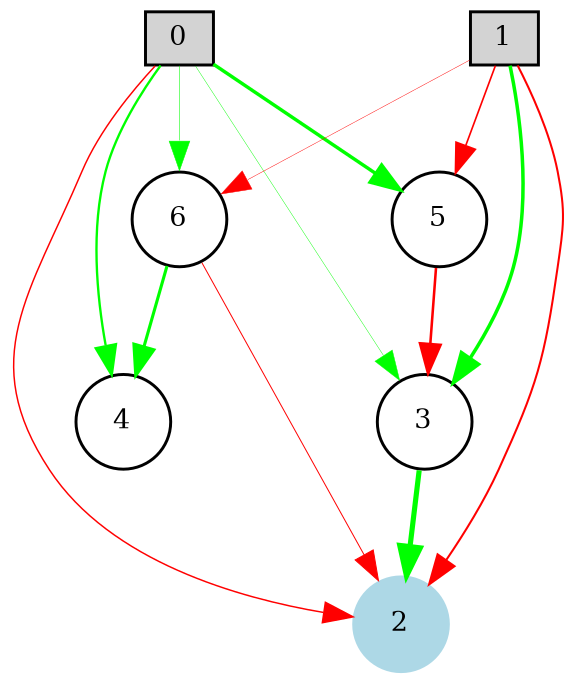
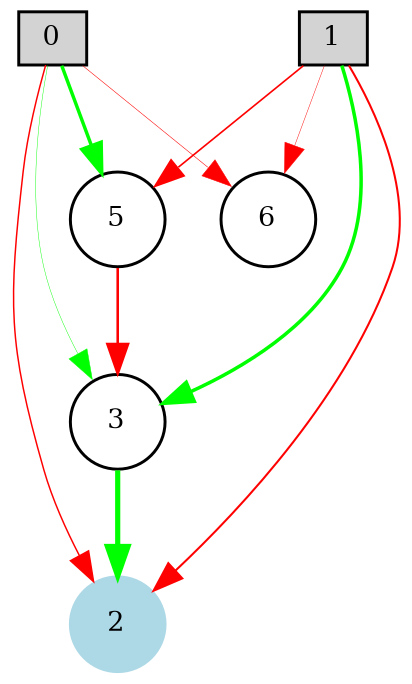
(179, 103) -> (145, 116)
(283, 409) -> none
(123, 422) -> none
